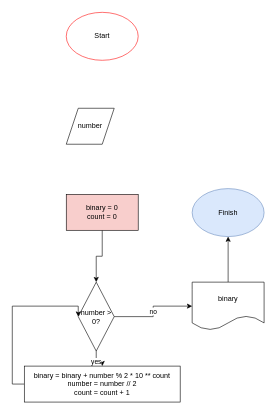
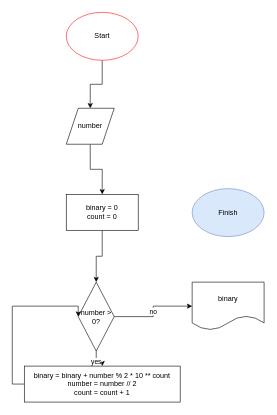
none -> (90, 84)
none -> (101, 169)
(102, 212) -> (102, 212)
(228, 242) -> none
